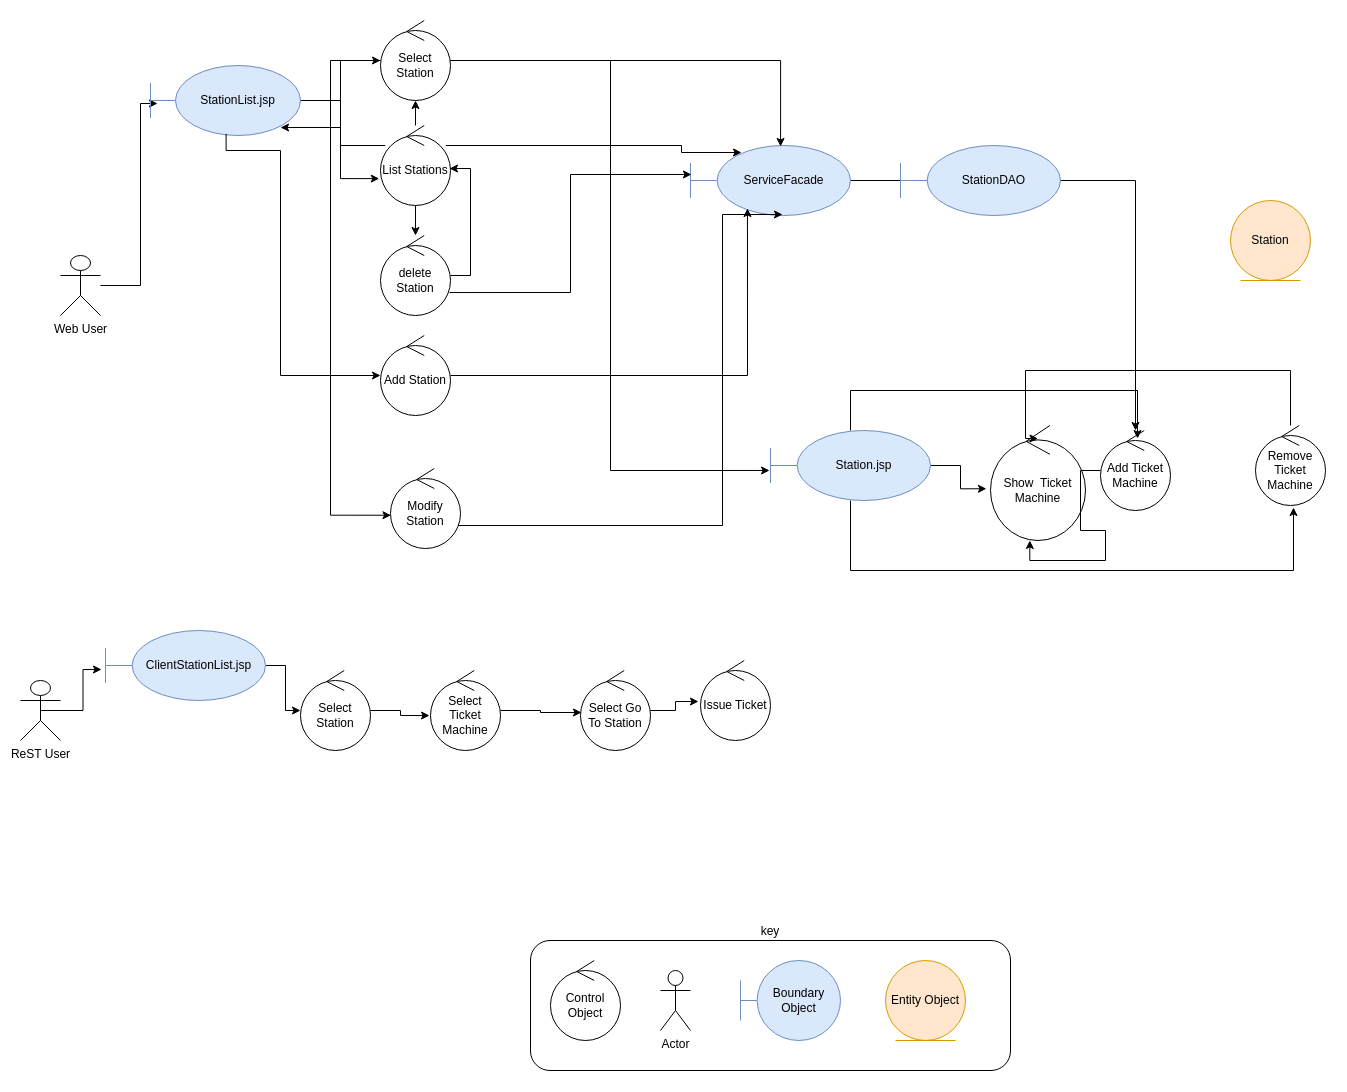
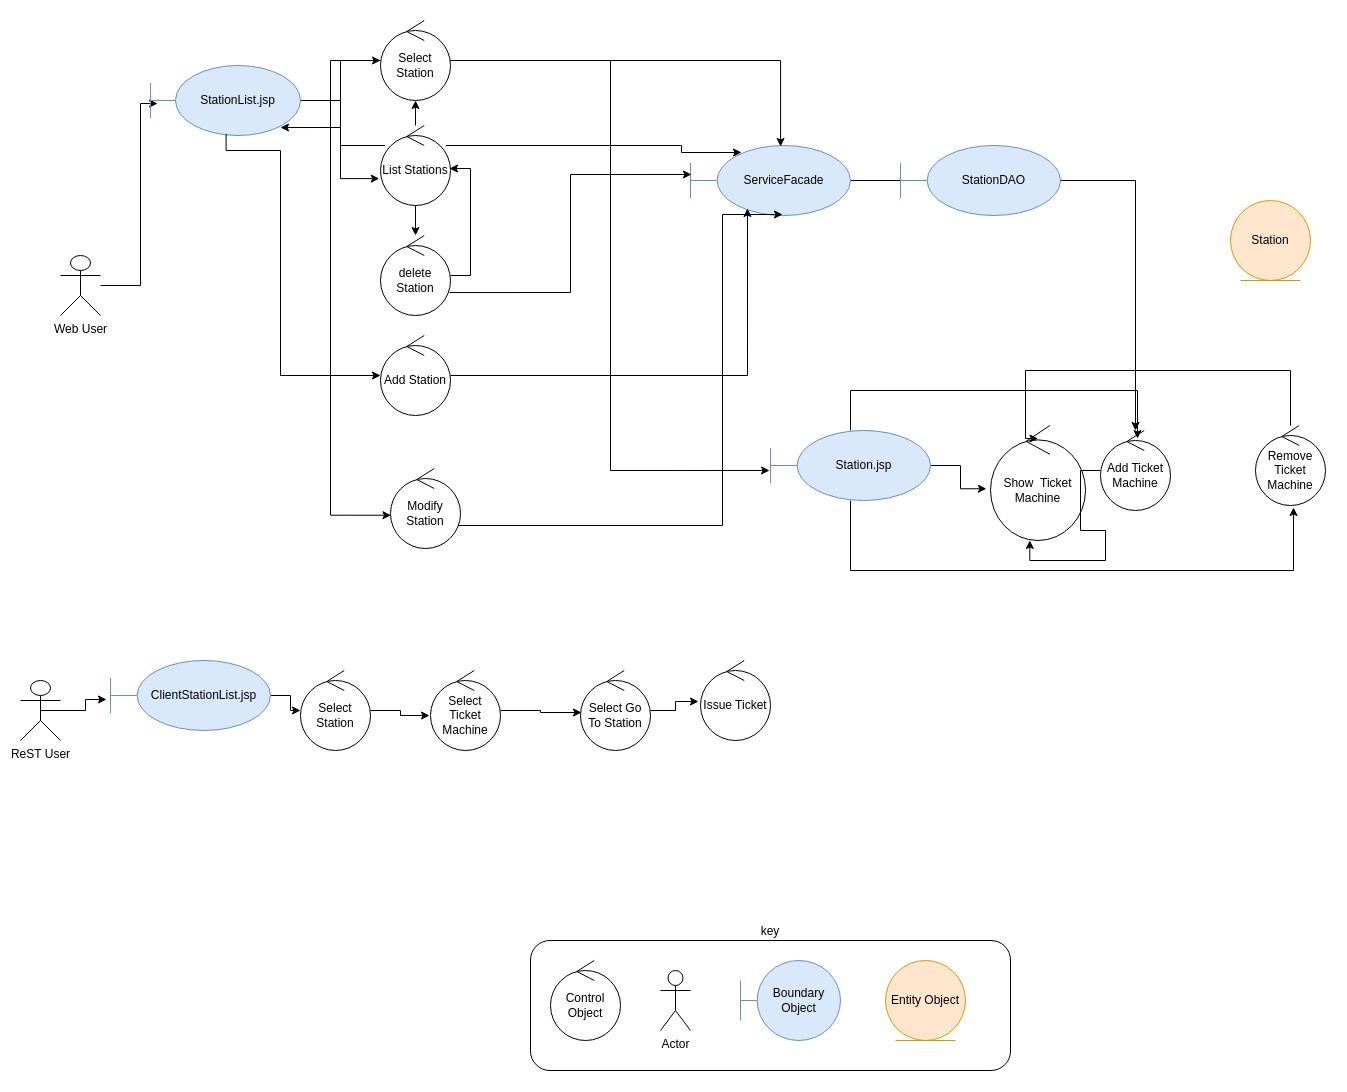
(186, 666) -> (191, 696)
